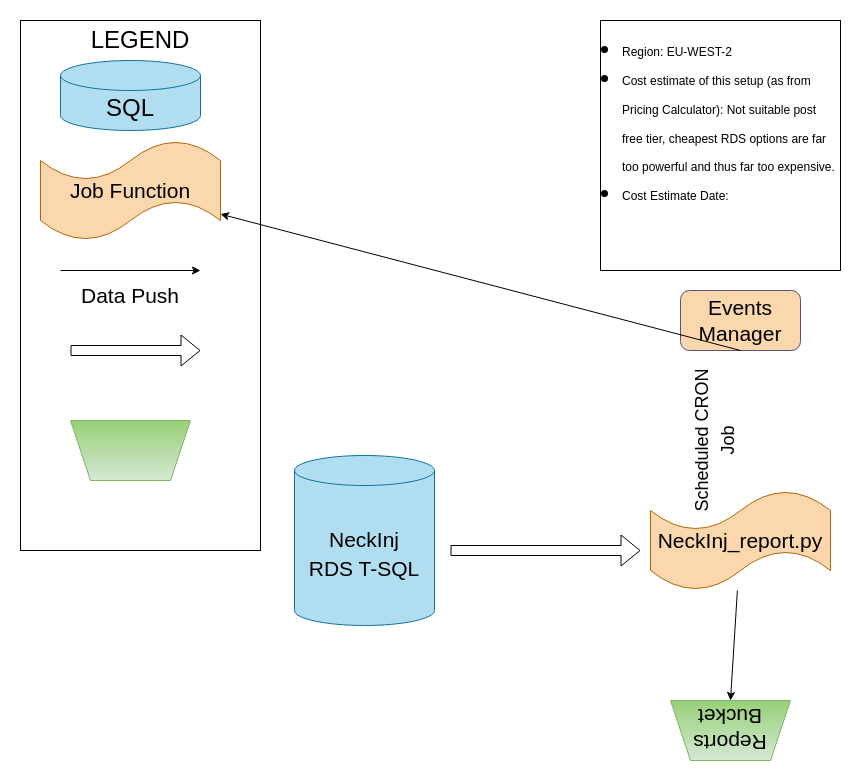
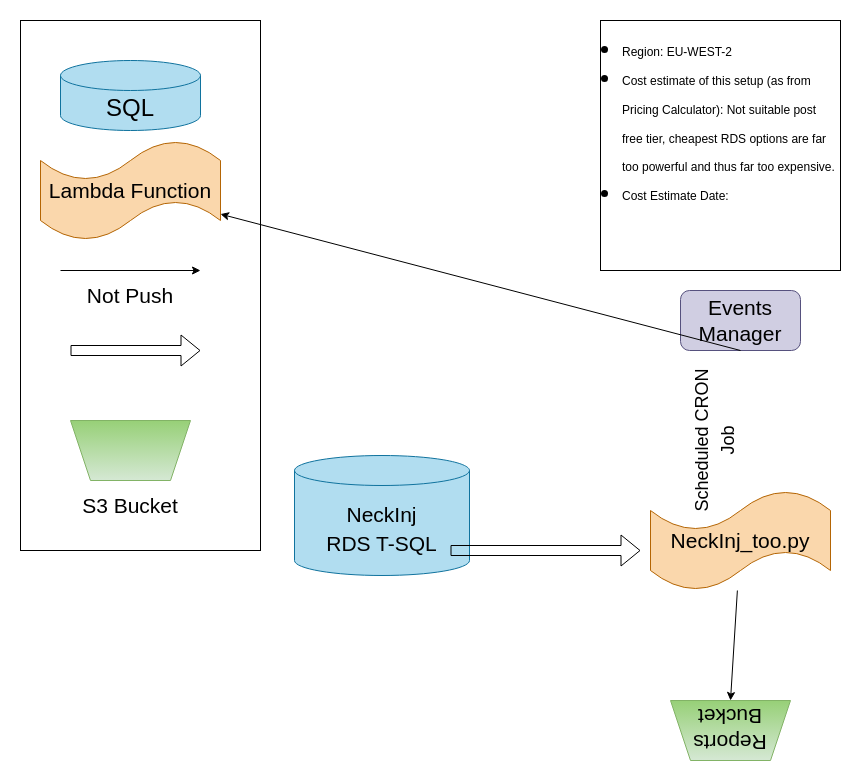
(141, 41) -> none
(131, 191) -> (131, 191)
(131, 296) -> (131, 296)
(741, 321) -> (741, 321)
none -> (131, 506)
(365, 541) -> (382, 516)
(741, 541) -> (741, 541)
